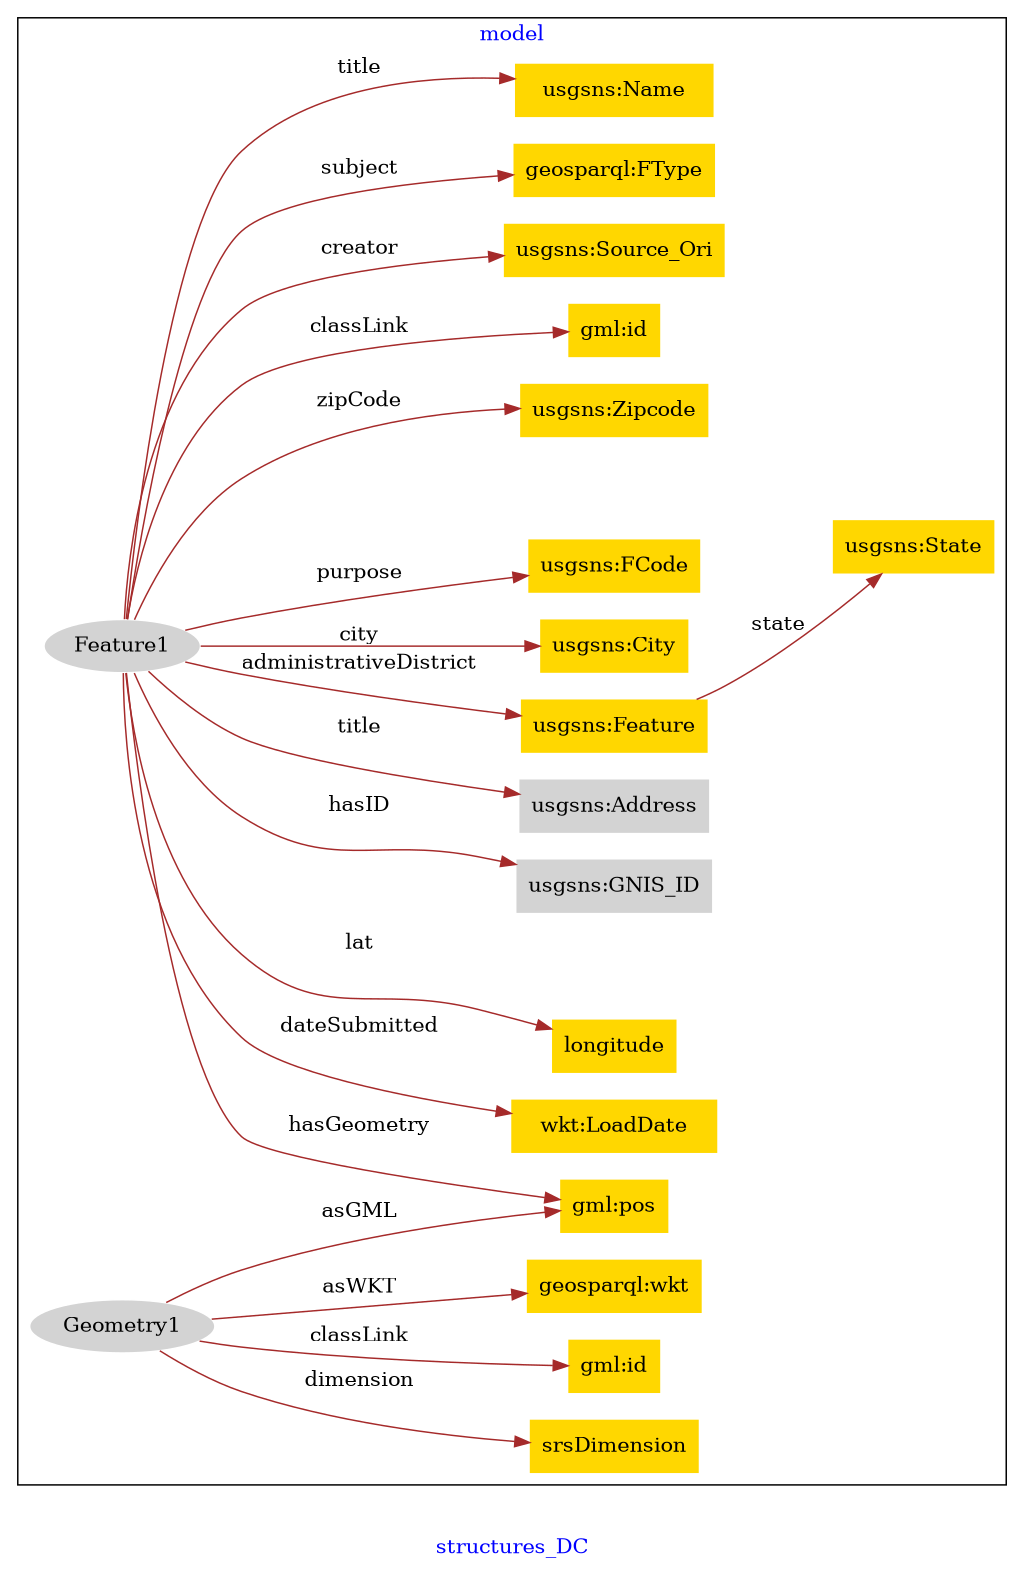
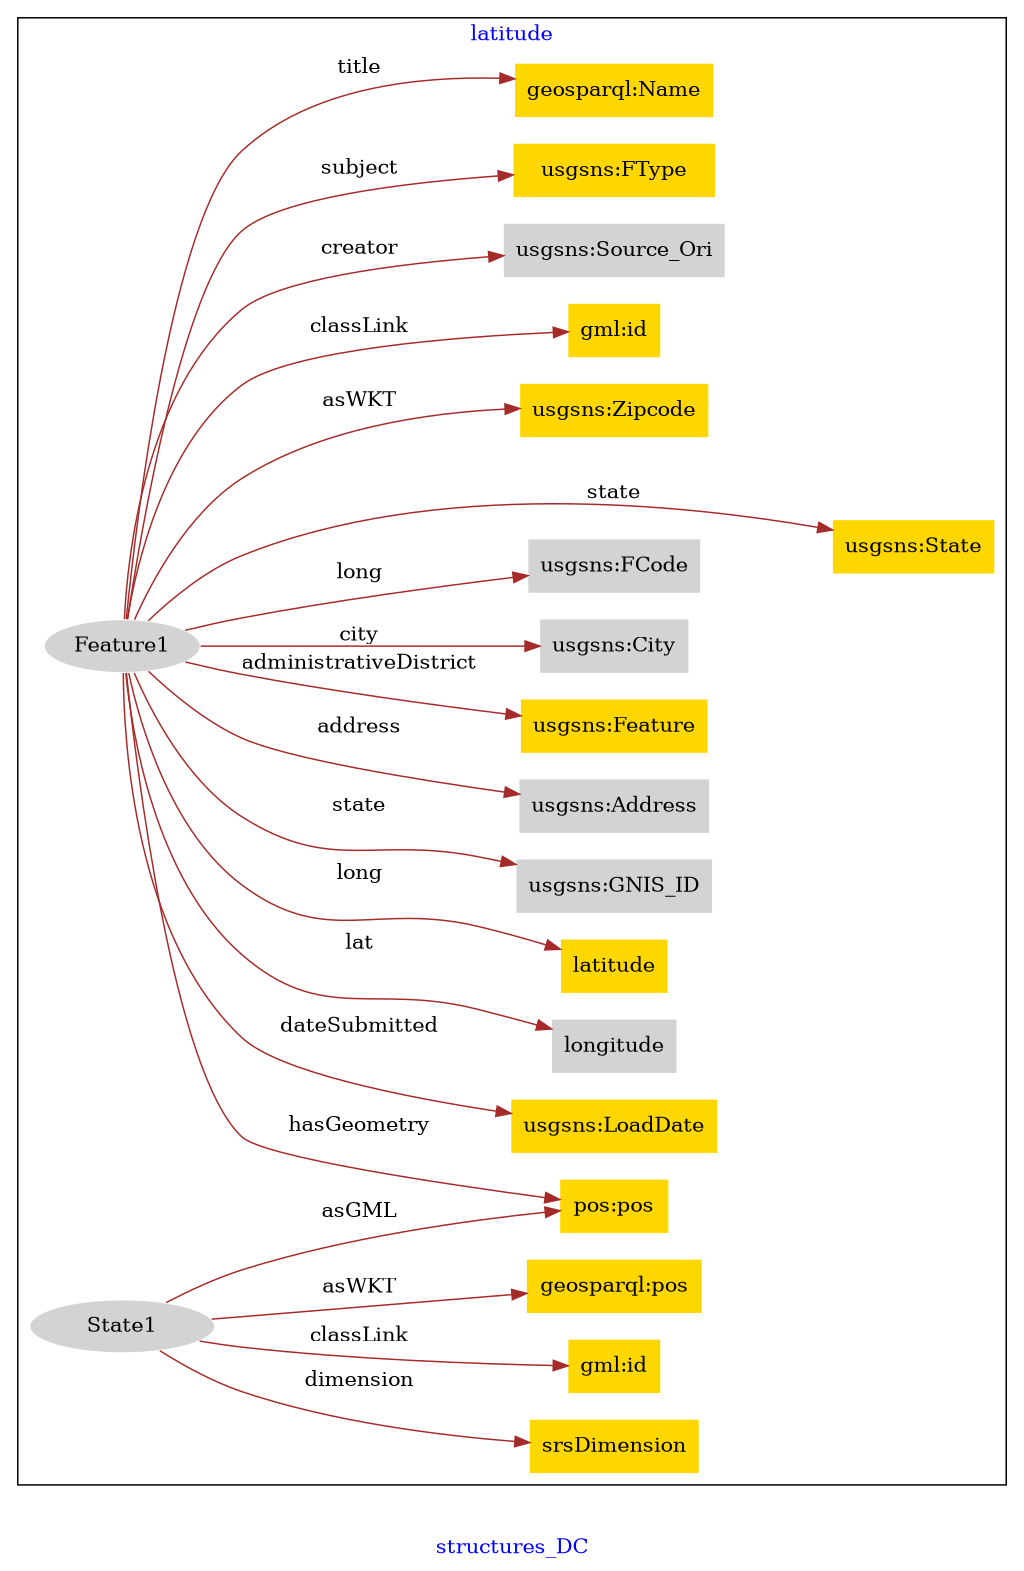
(512, 35) -> (512, 35)
(614, 90) -> (614, 90)
(614, 170) -> (614, 170)
(614, 250) -> (614, 250)
(359, 401) -> (359, 401)
(614, 566) -> (614, 566)
(359, 573) -> (359, 573)
(614, 646) -> (614, 646)
(787, 647) -> (470, 507)
(359, 727) -> (359, 727)
(359, 805) -> (359, 805)
none -> (614, 966)
(614, 1046) -> (614, 1046)
(614, 1126) -> (614, 1126)
(614, 1206) -> (614, 1206)
(614, 1286) -> (614, 1286)
(122, 1326) -> (122, 1326)
